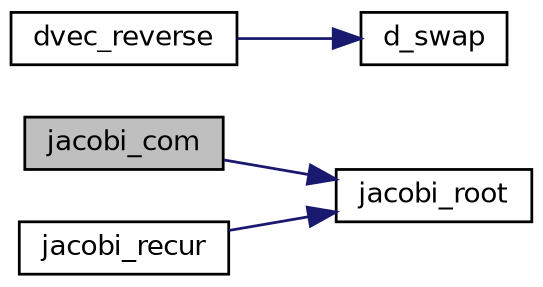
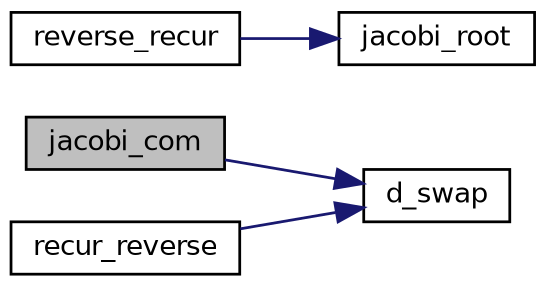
(124, 39) -> (125, 248)
(266, 167) -> (280, 169)
(124, 248) -> (125, 39)
